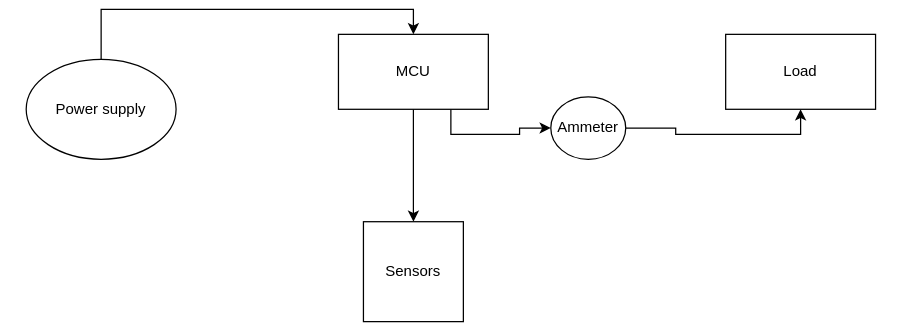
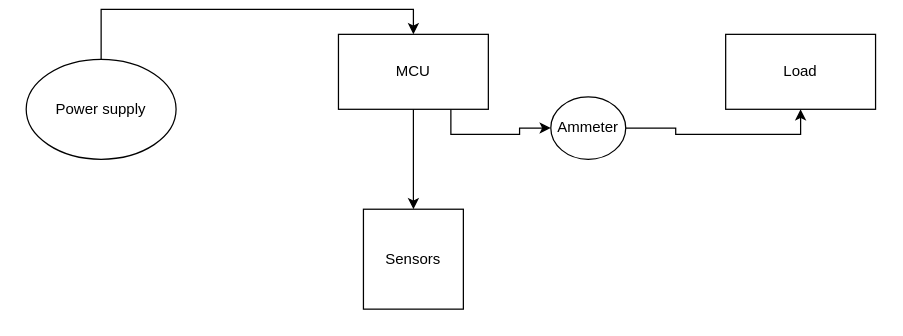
(413, 272) -> (413, 259)
